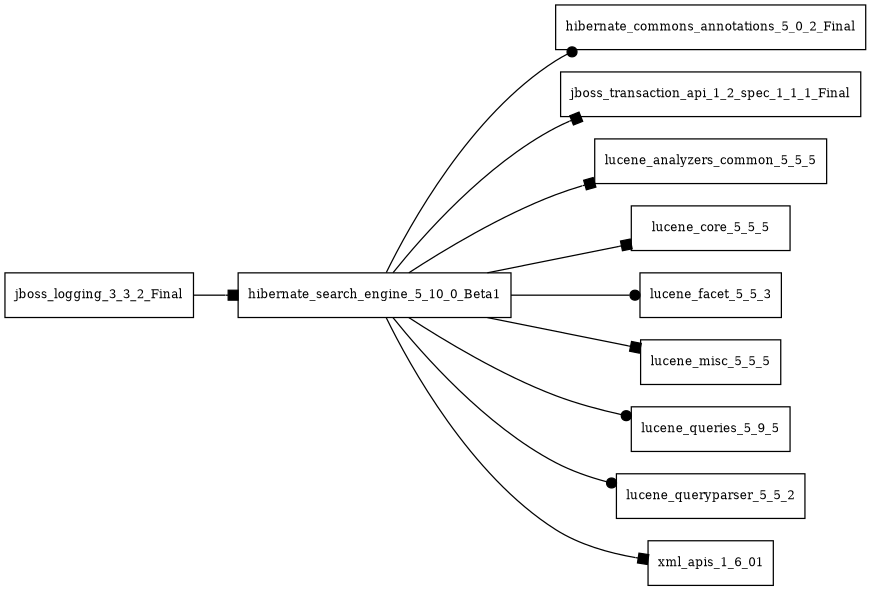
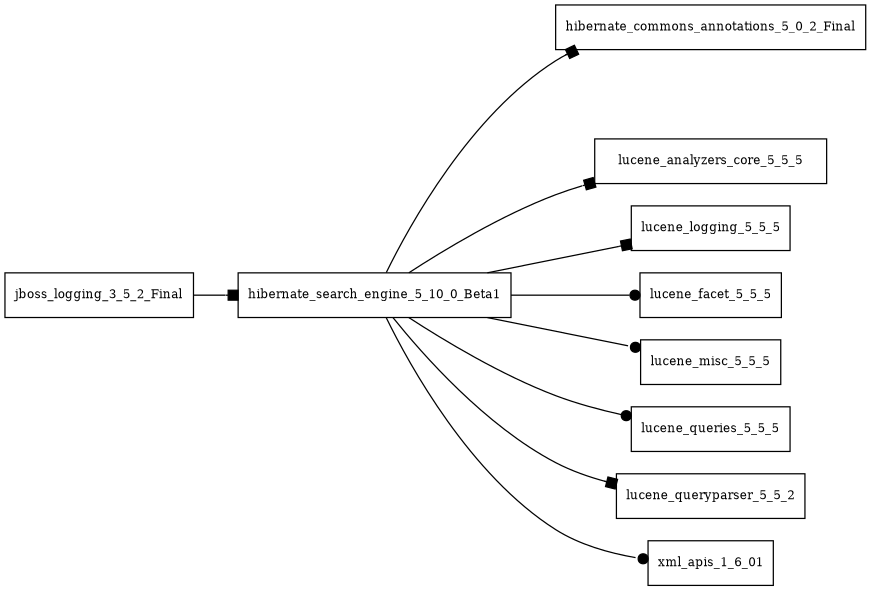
(711, 94) -> none
(462, 150) -> (462, 150)
(711, 161) -> (711, 161)
(711, 228) -> (711, 228)
(99, 295) -> (99, 295)
(711, 295) -> (711, 295)
(558, 332) -> (558, 332)
(488, 416) -> (488, 416)
(711, 429) -> (711, 429)
(485, 467) -> (485, 467)
